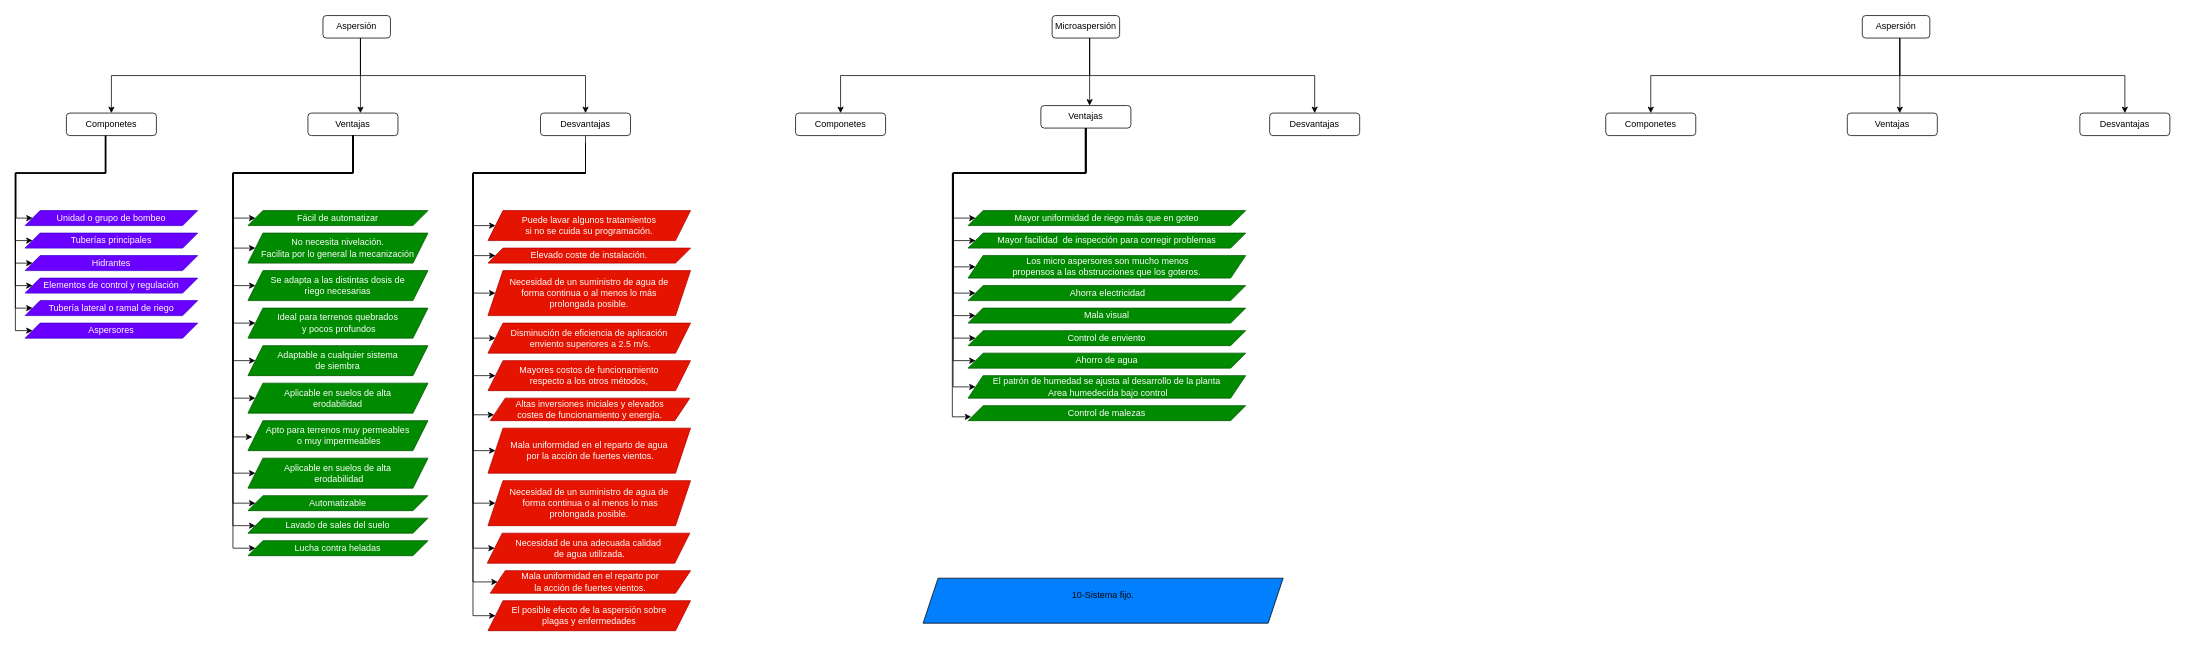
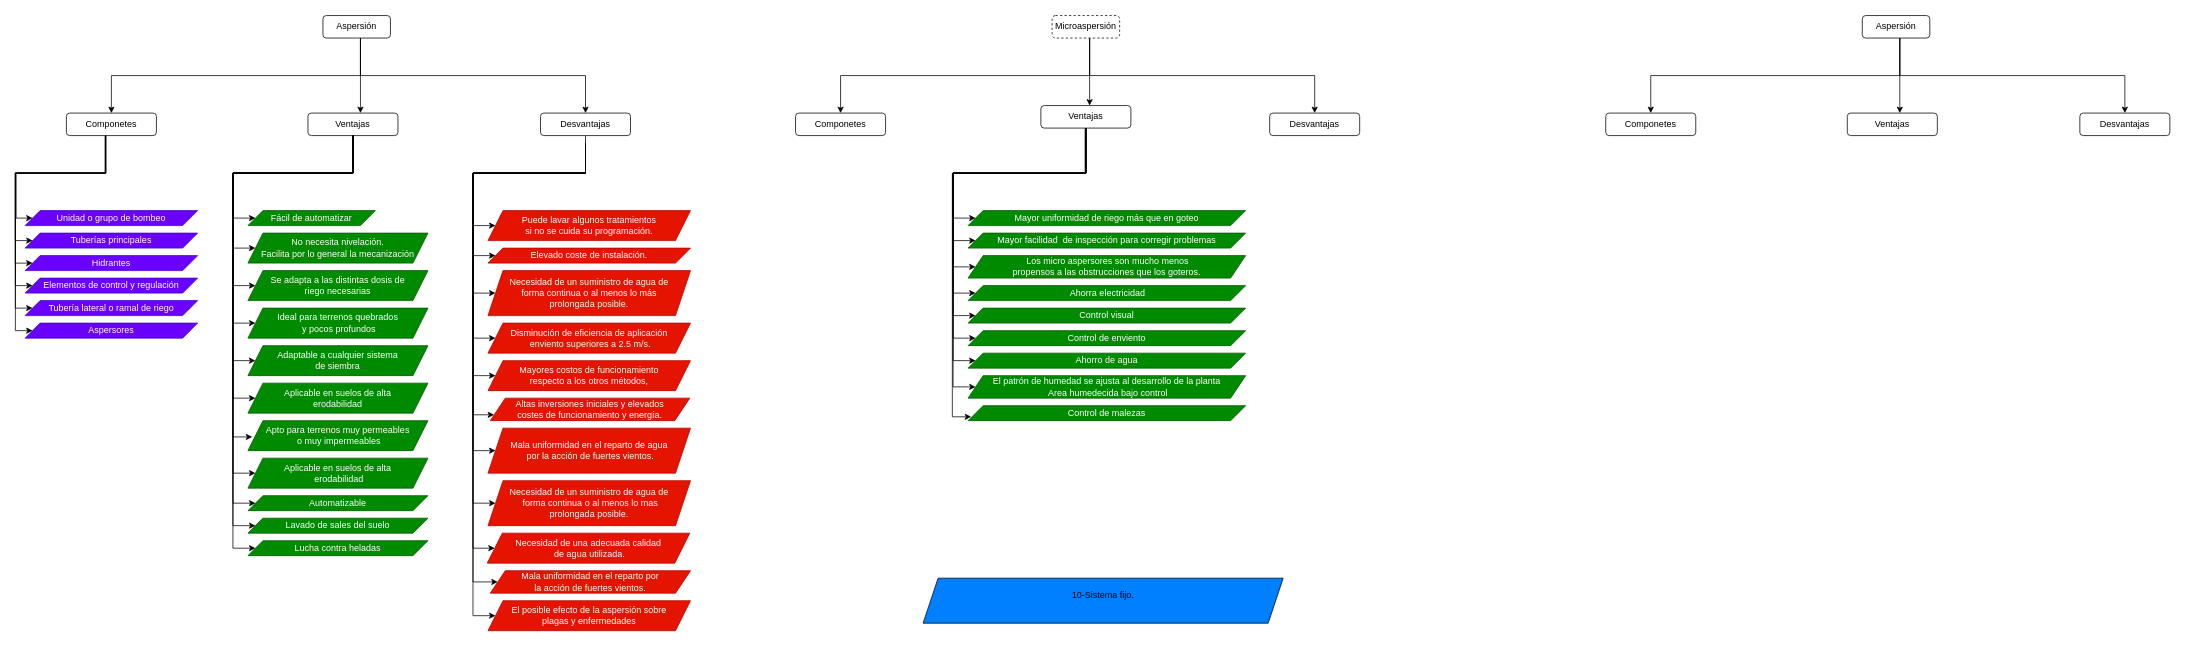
(1086, 27) -> (1086, 27)
(338, 218) -> (312, 218)
(1107, 315) -> (1107, 315)
